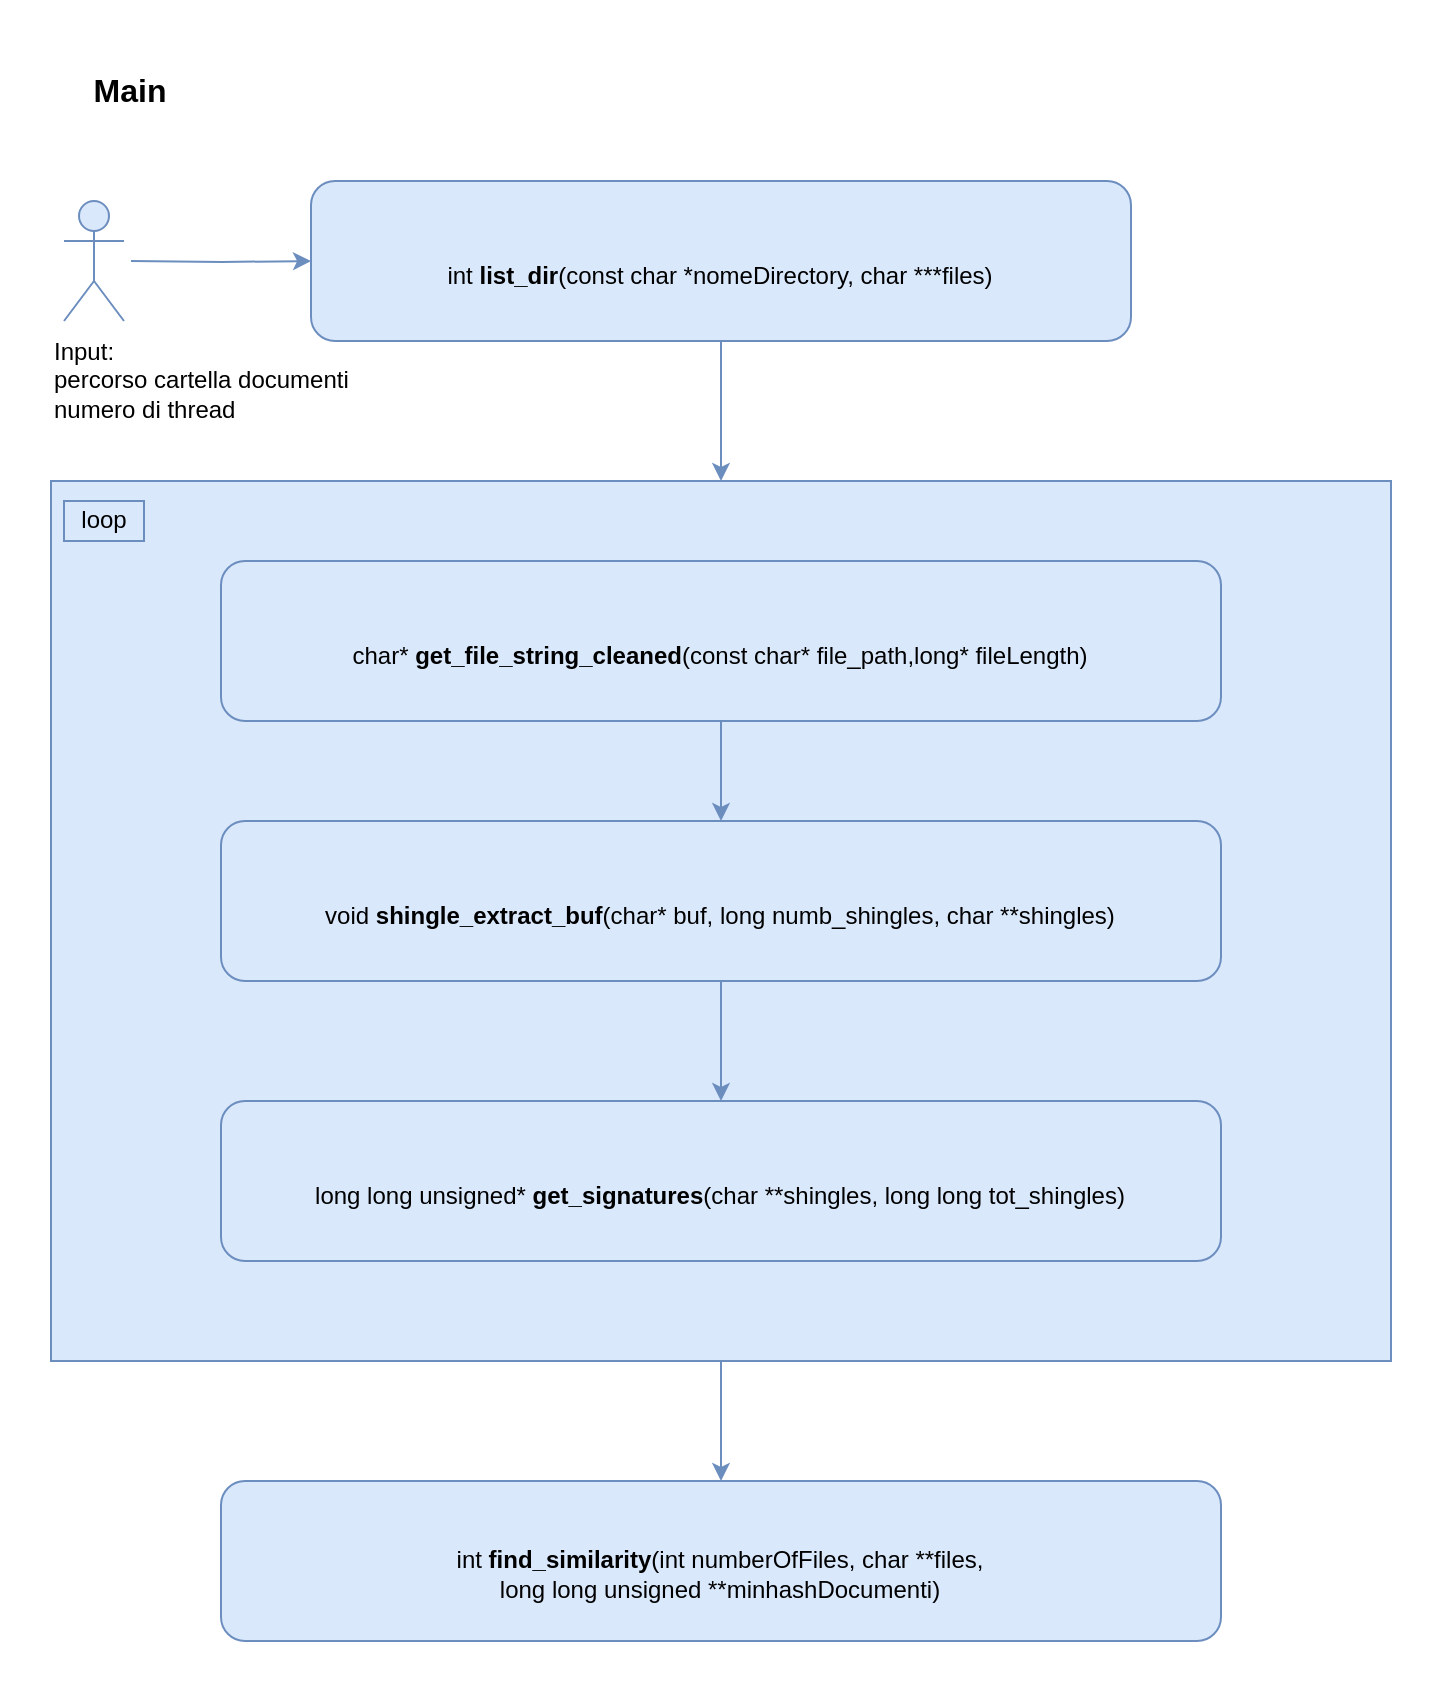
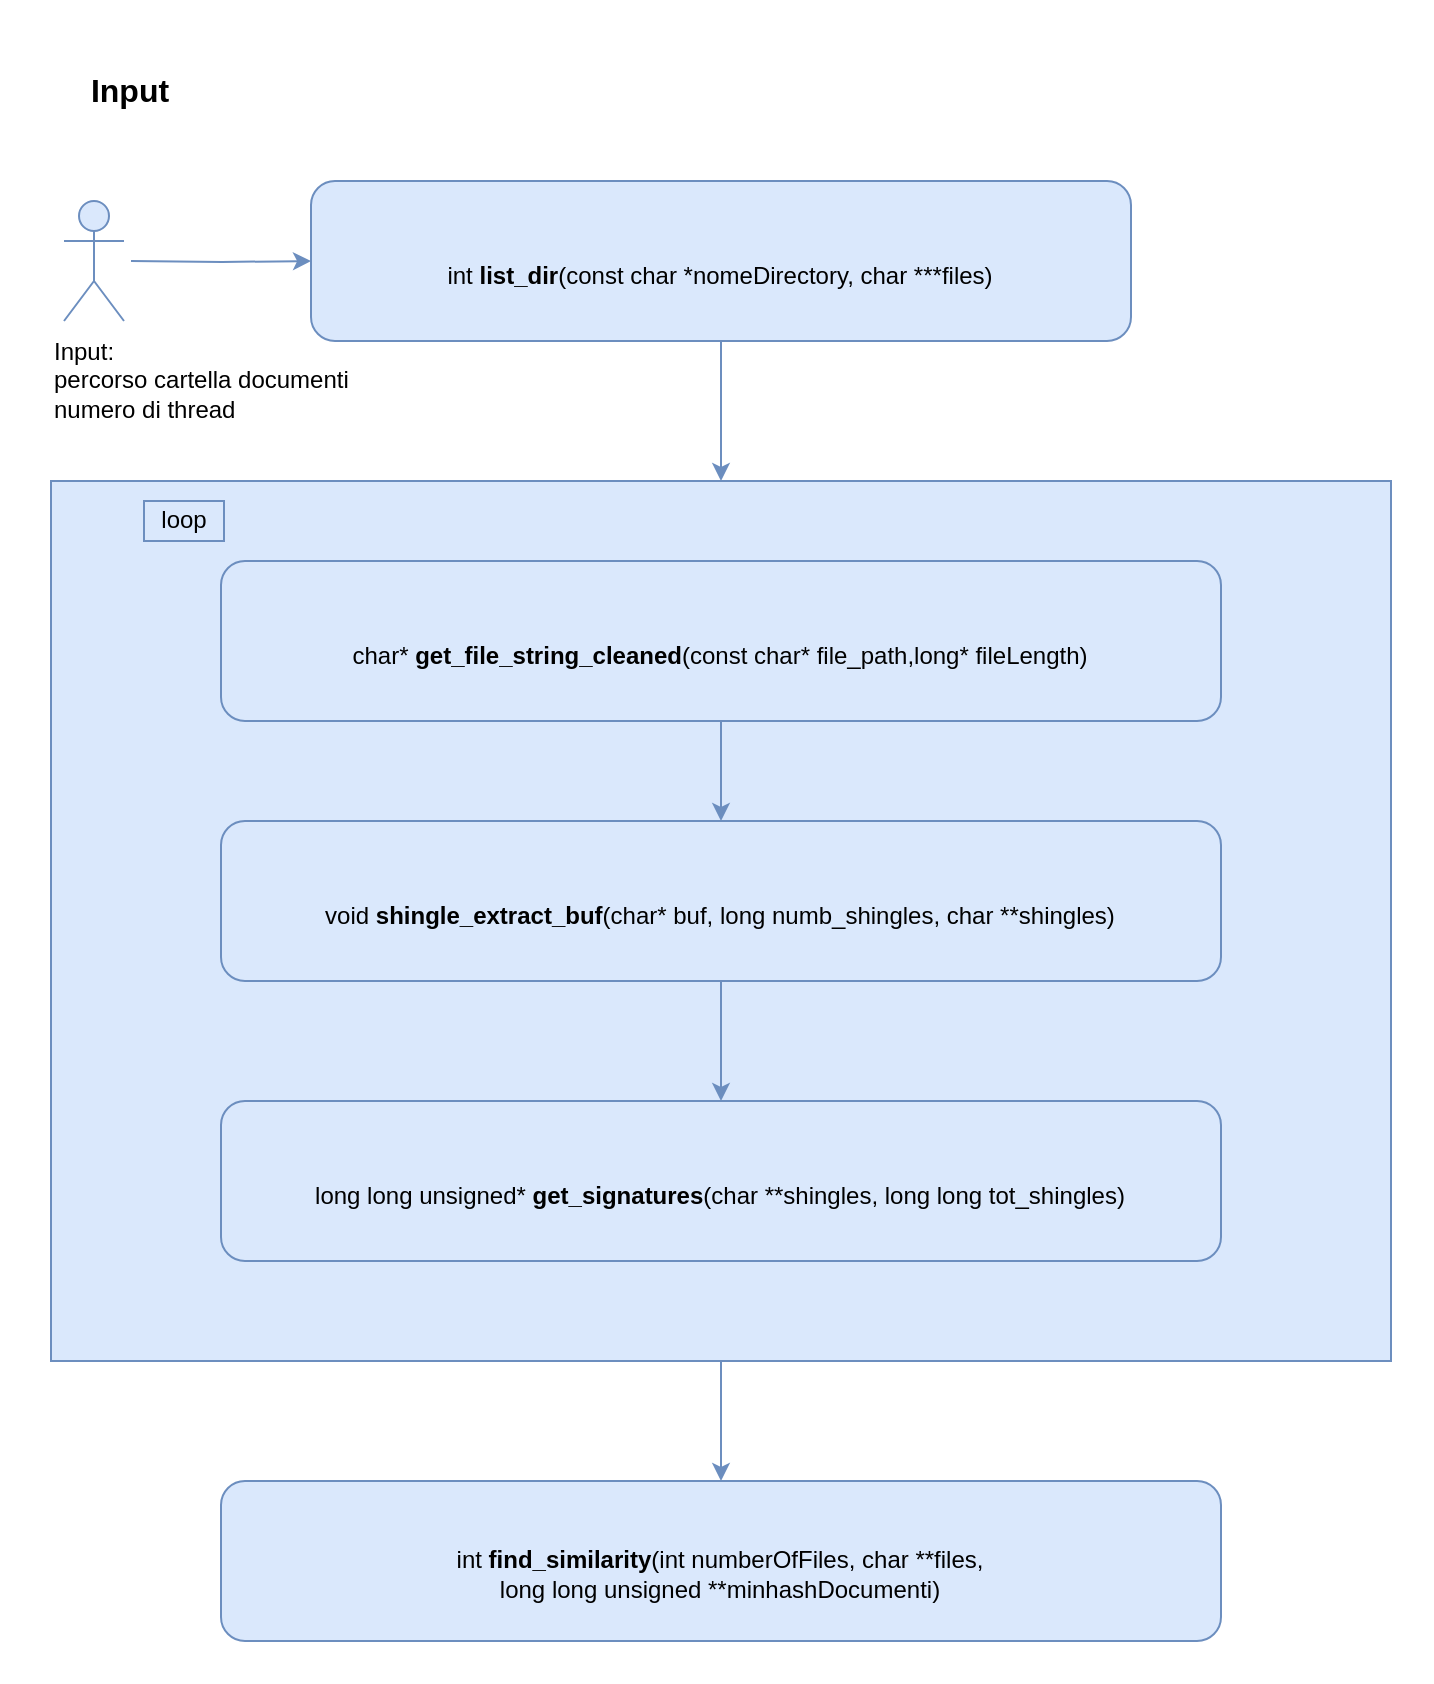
(131, 91) -> (131, 91)
(104, 521) -> (184, 521)
